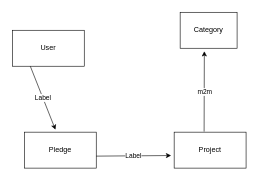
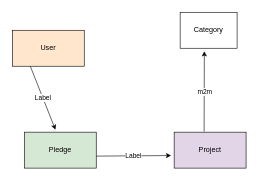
(48, 48) -> (48, 48)
(60, 150) -> (60, 150)
(210, 150) -> (210, 150)
